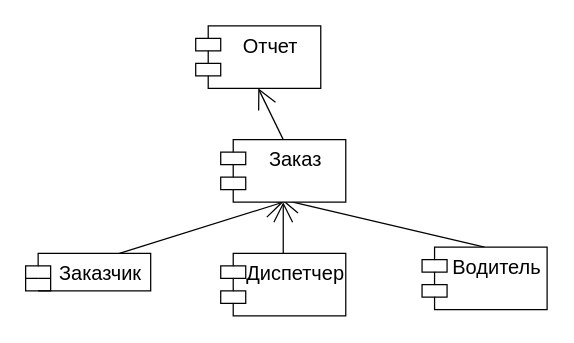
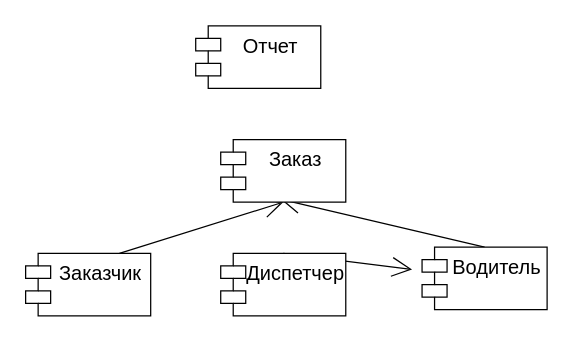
(271, 114) -> none
(283, 228) -> (376, 265)
(88, 272) -> (88, 284)
